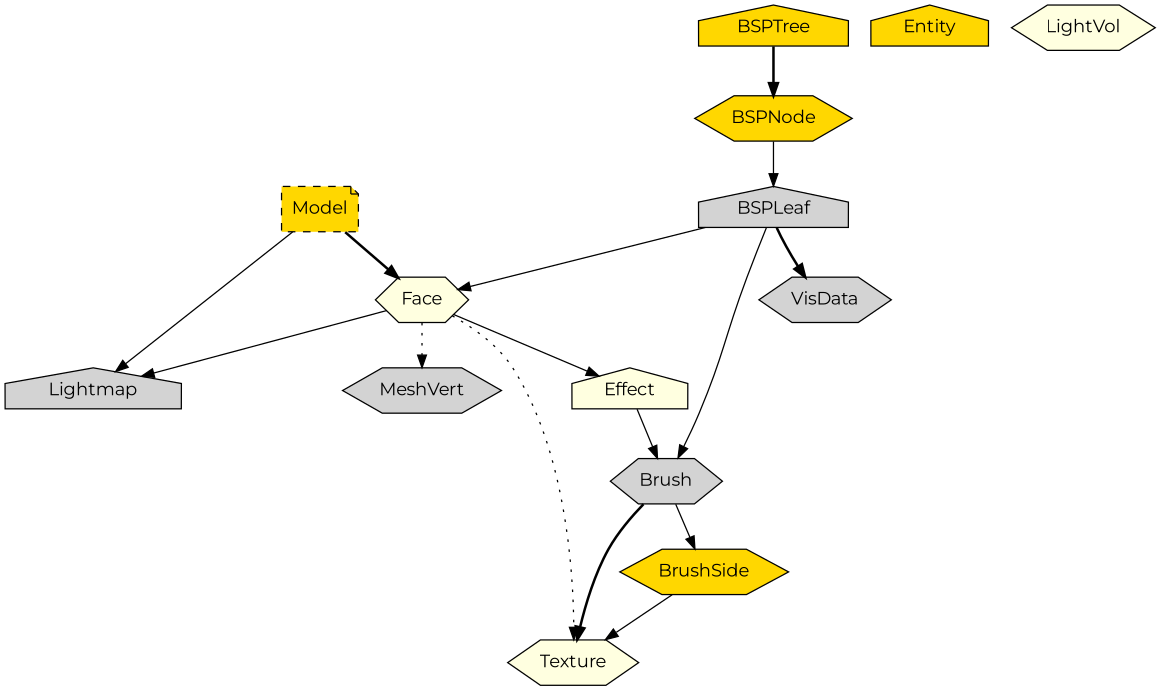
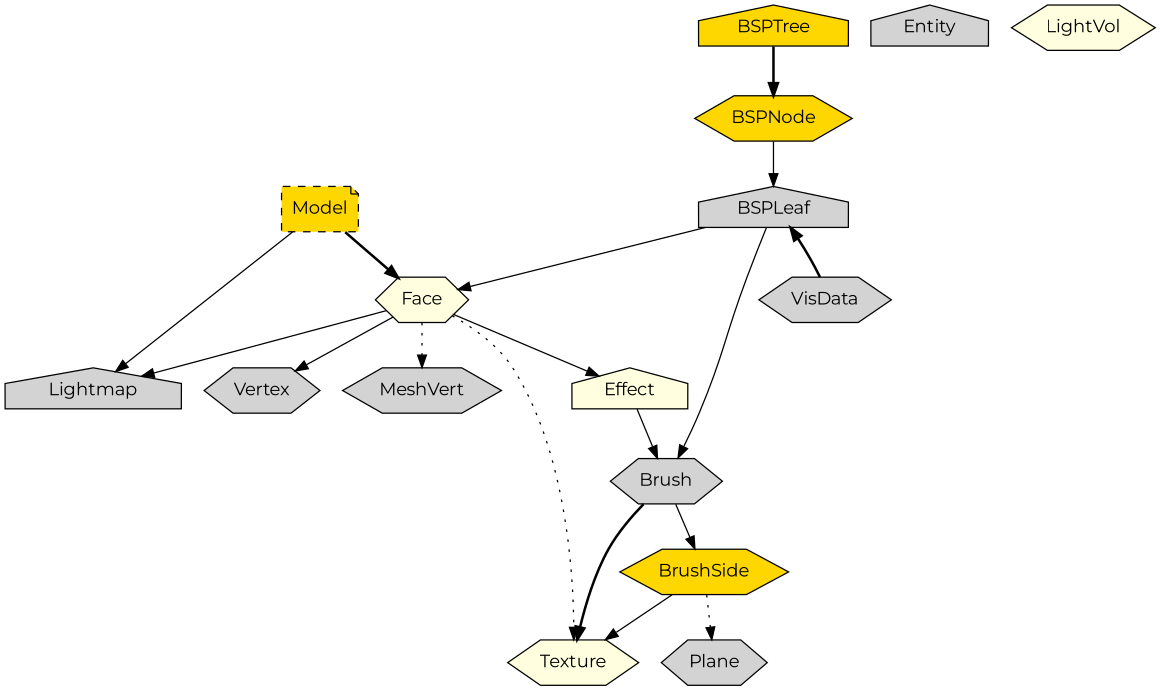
(930, 28) -> (930, 28)
(787, 248) -> (809, 257)
none -> (262, 391)
none -> (714, 663)
